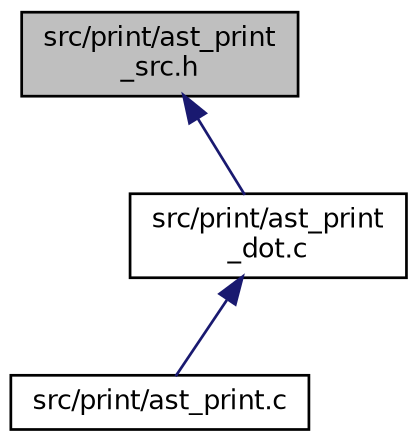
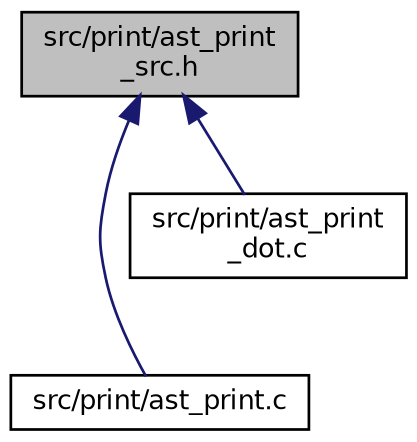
(201, 338) -> (101, 250)
